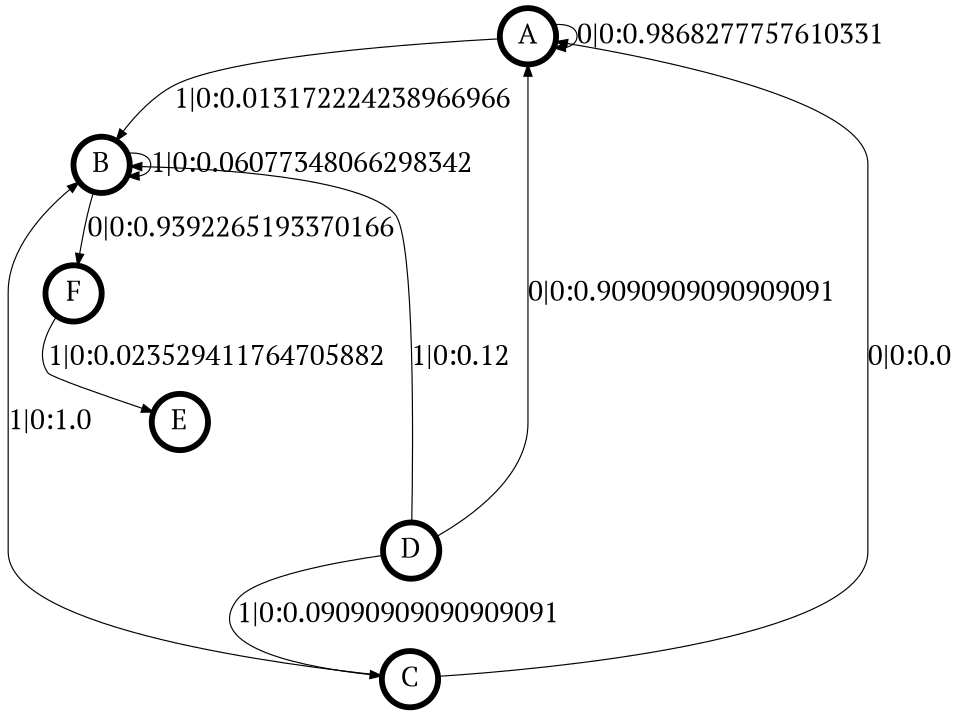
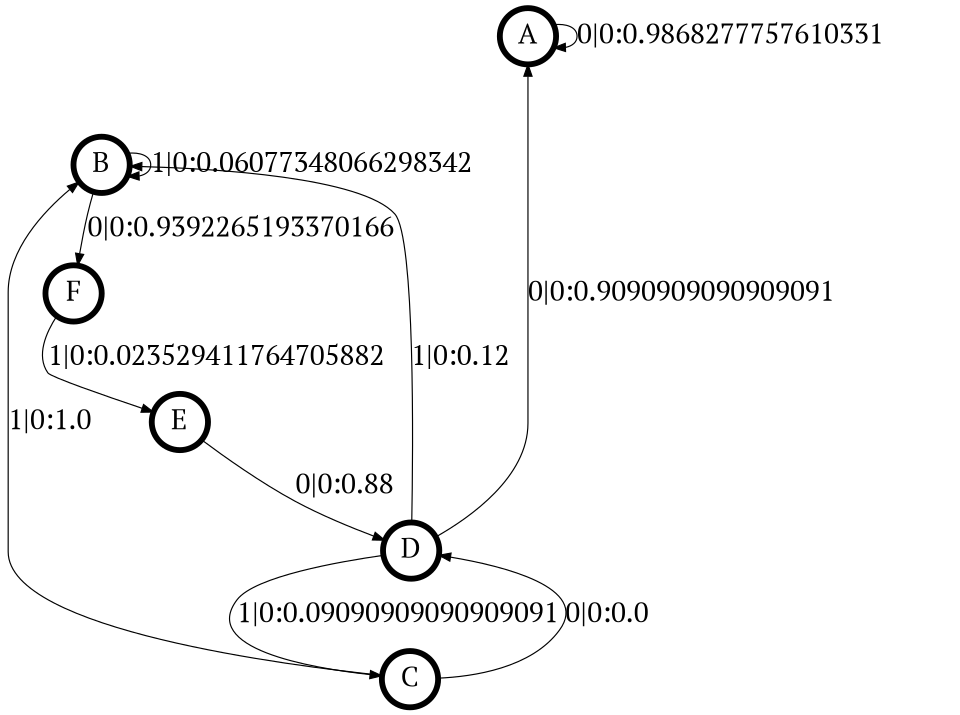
(301, 56) -> none
(868, 423) -> (563, 621)
none -> (284, 495)
